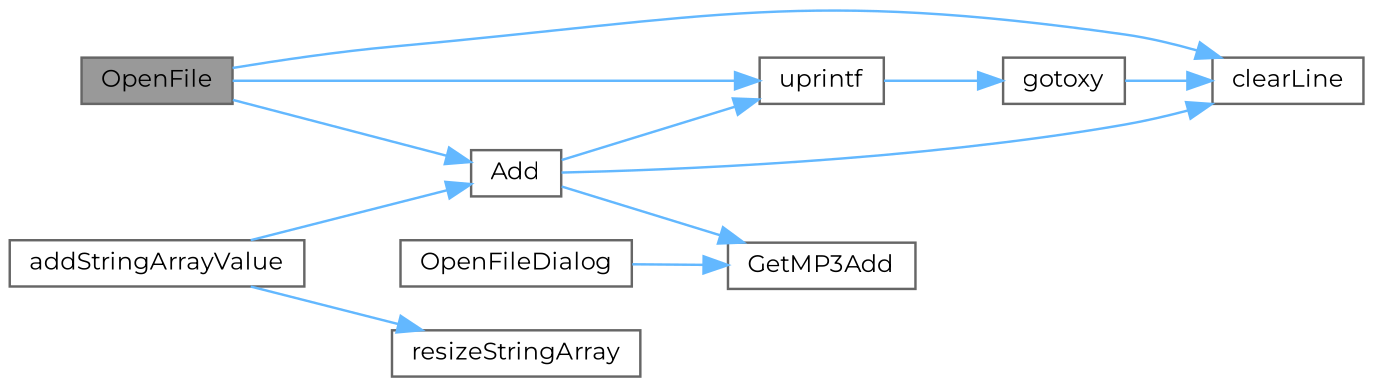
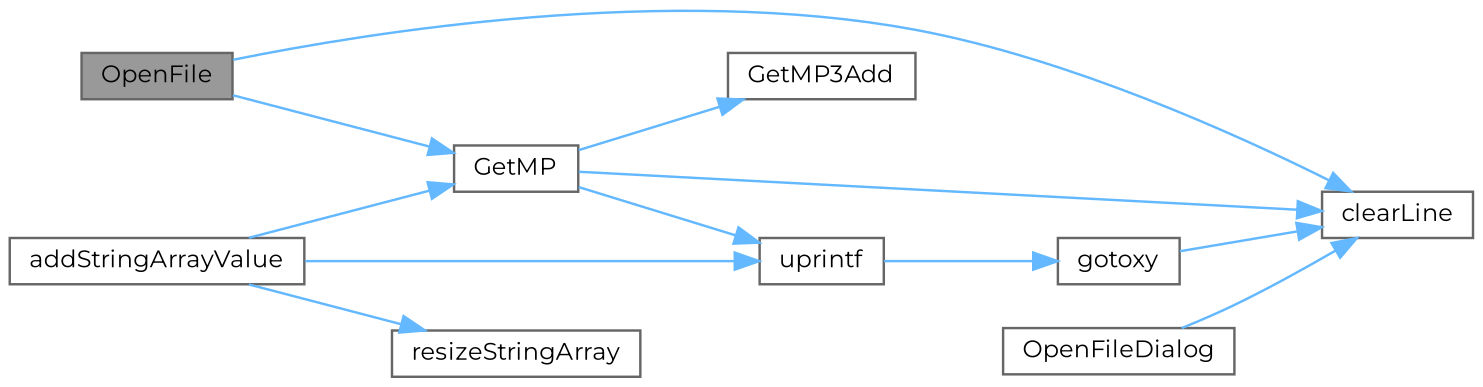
(484, 81) -> (520, 261)
(516, 173) -> (516, 169)
(668, 265) -> (1260, 292)
